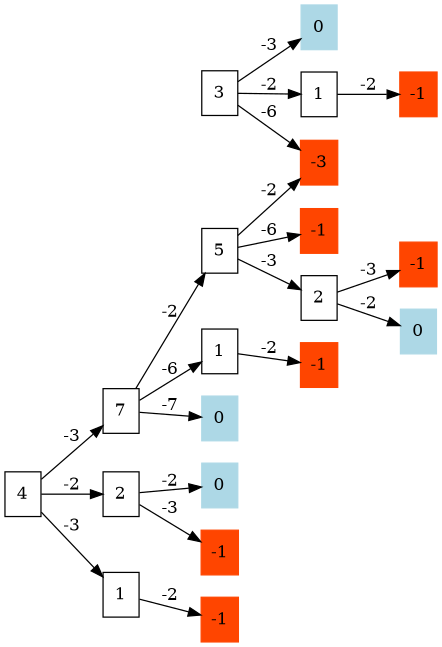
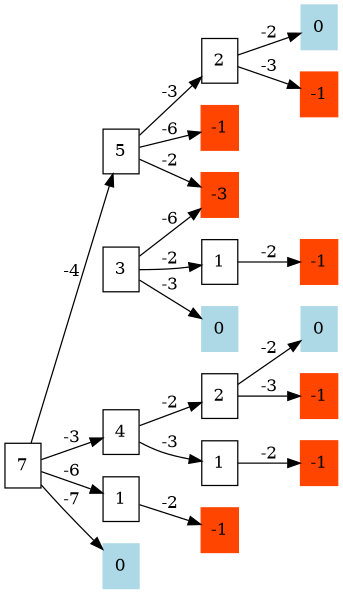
(170, 312) -> (72, 271)
(67, 457) -> (66, 451)
